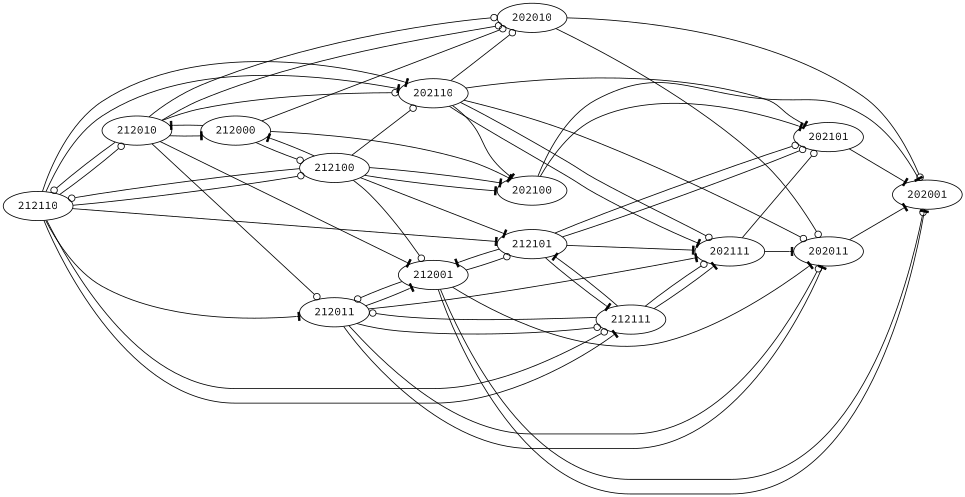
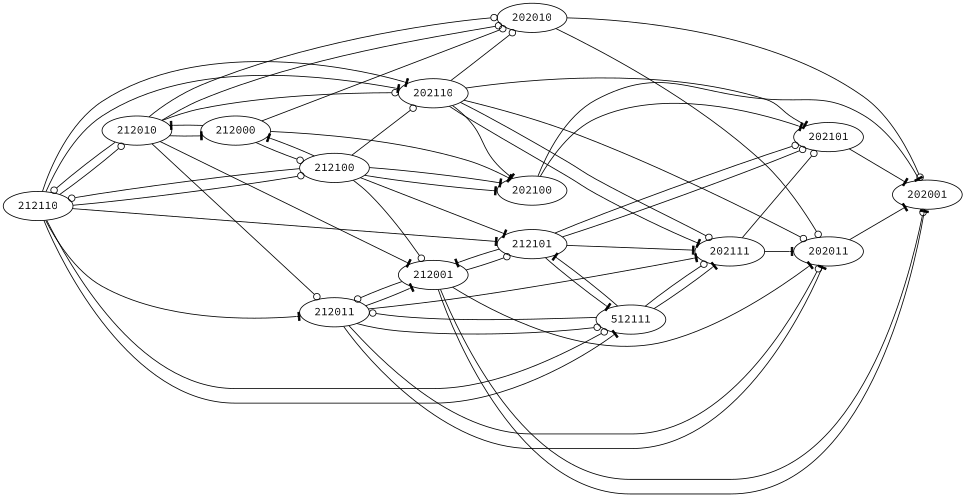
(631, 320) -> (631, 320)
